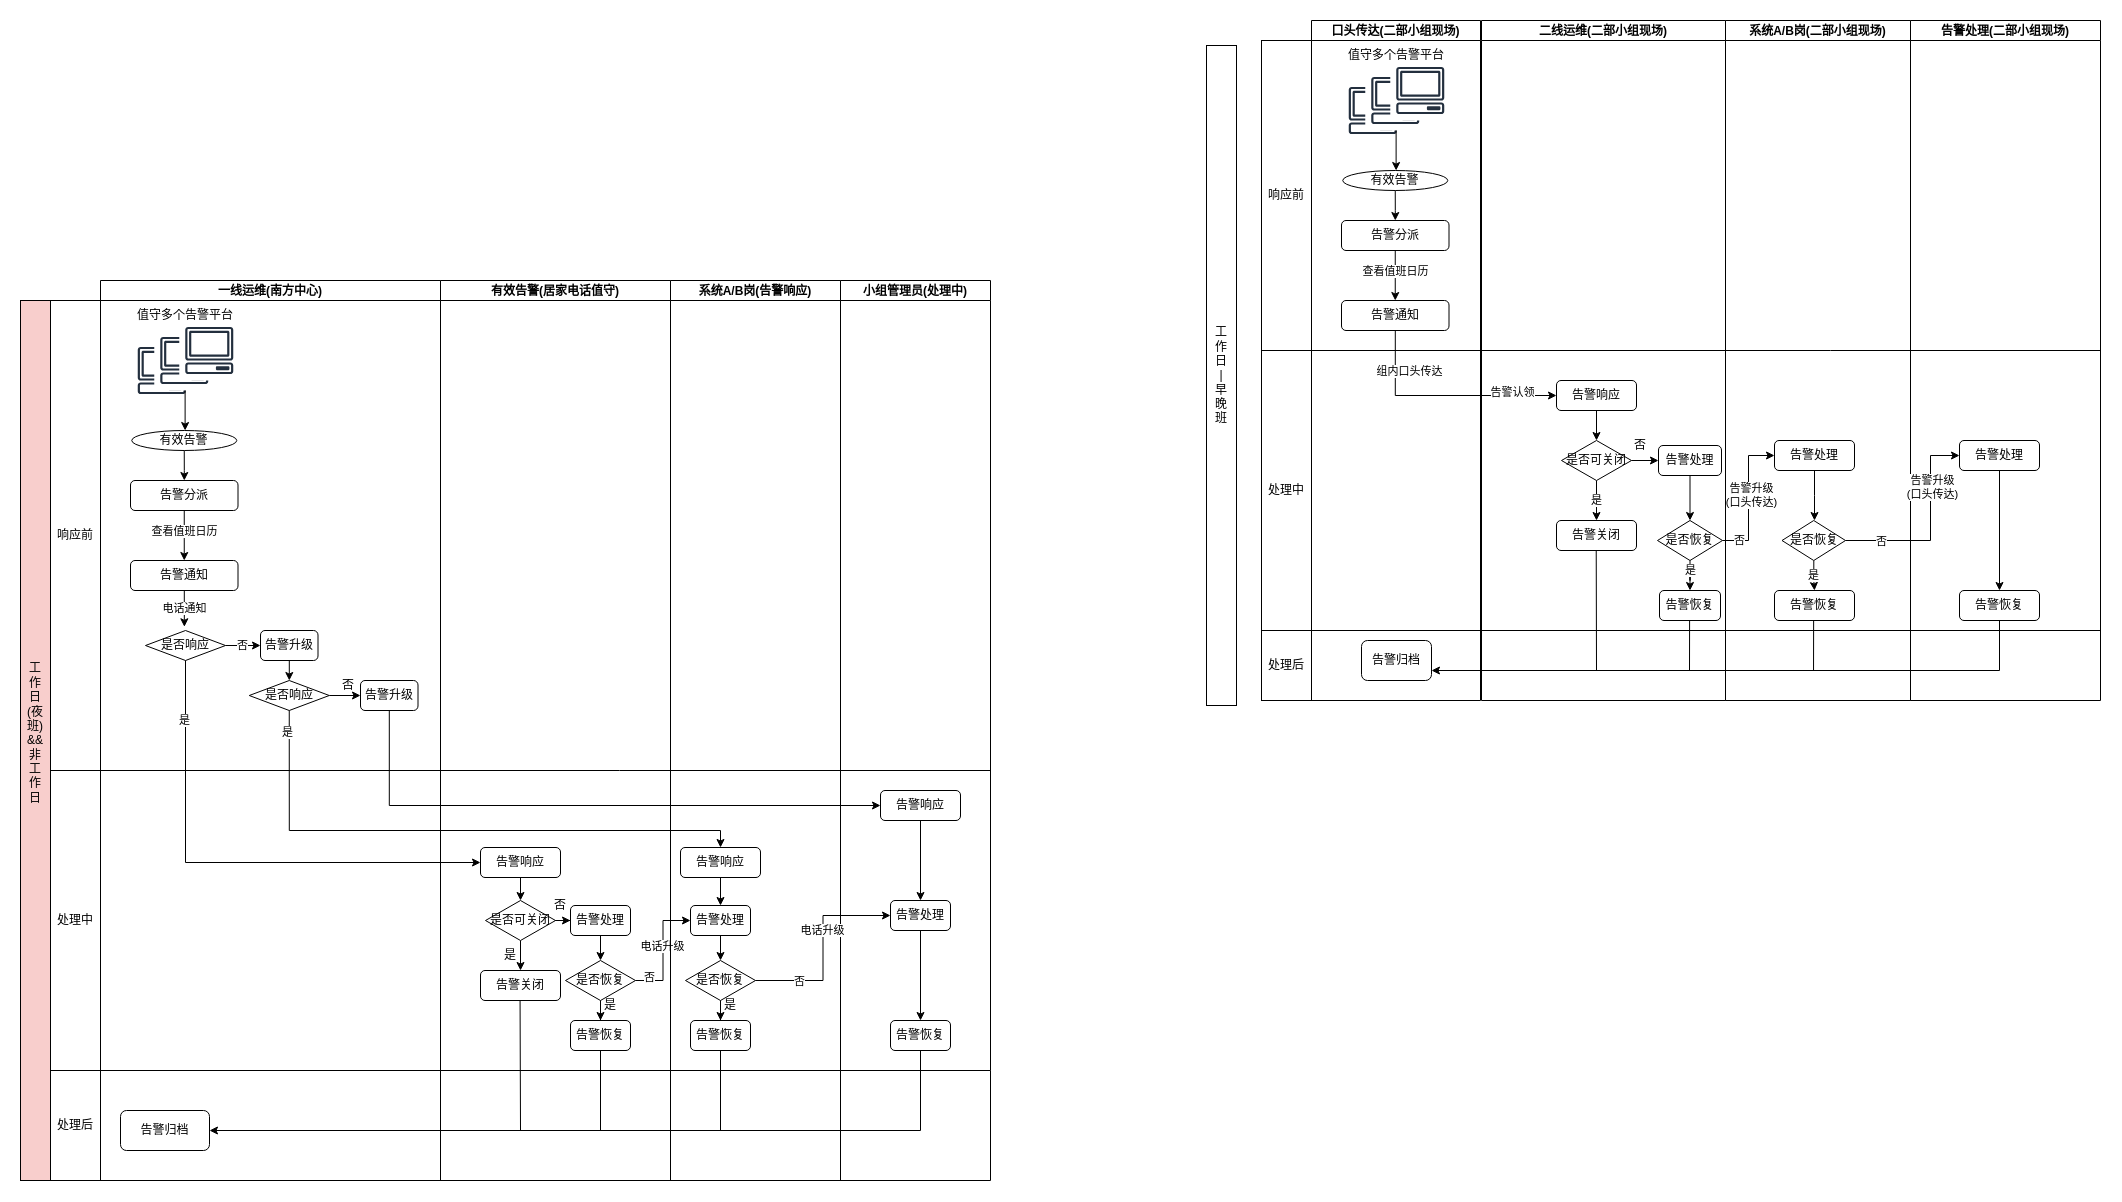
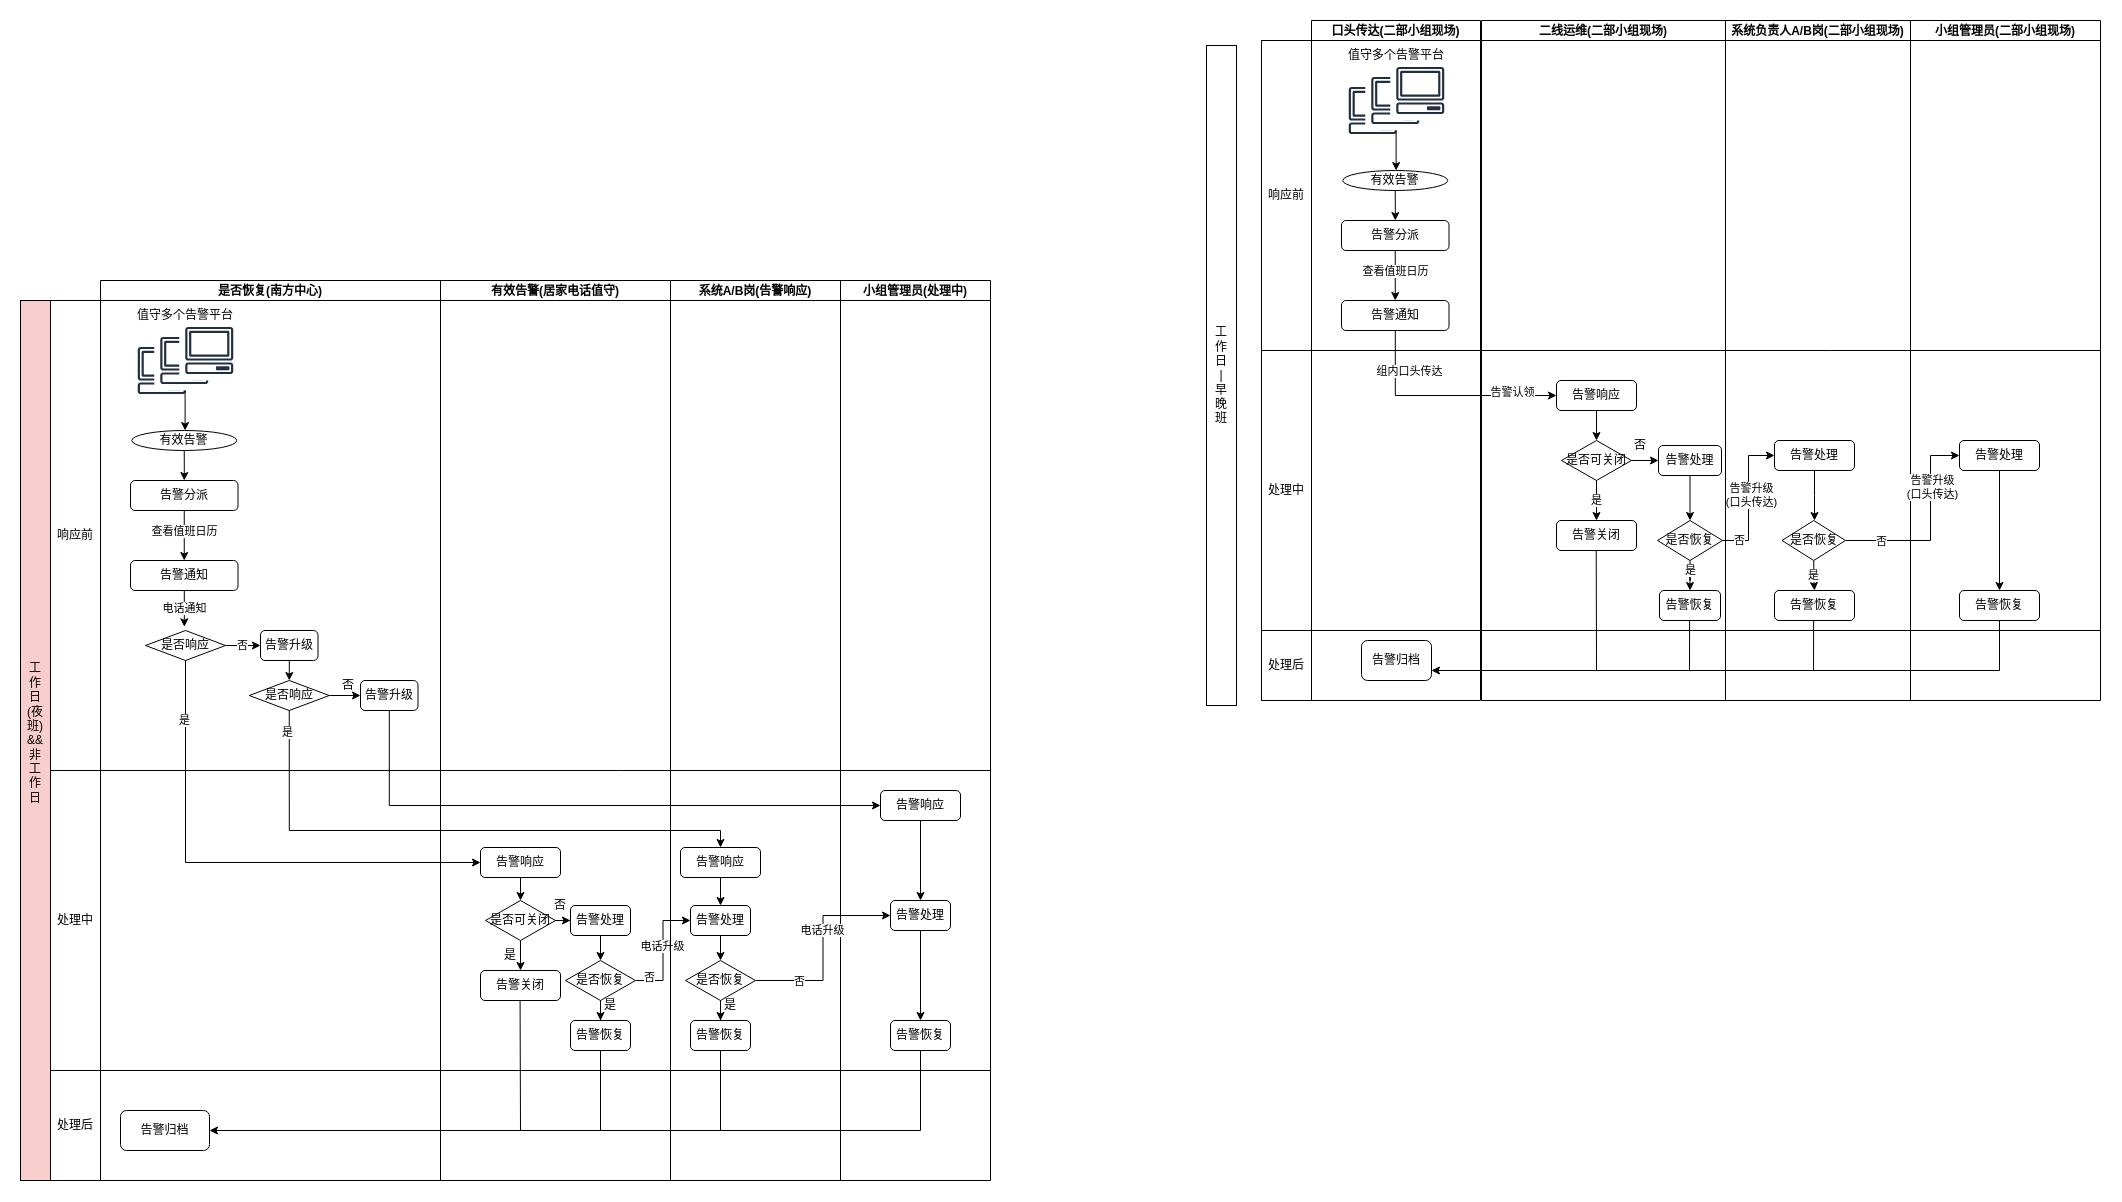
(1818, 31) -> (1818, 31)
(2005, 31) -> (2005, 31)
(270, 291) -> (270, 291)
